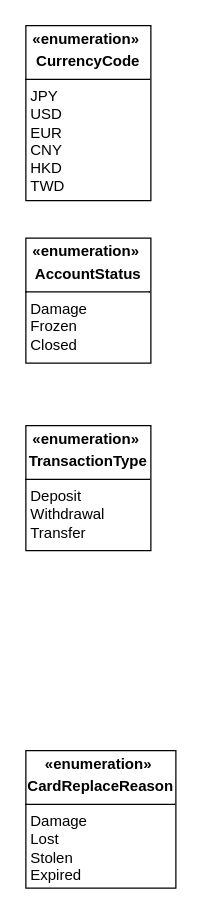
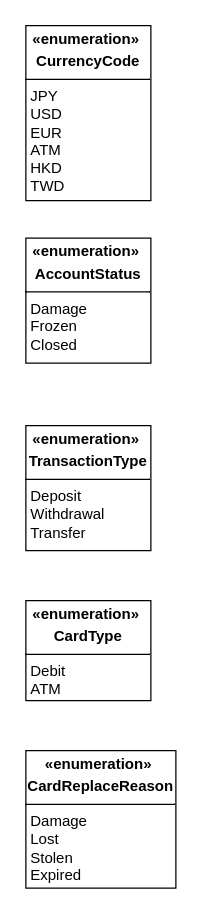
(78, 98) -> (78, 98)
none -> (88, 651)
